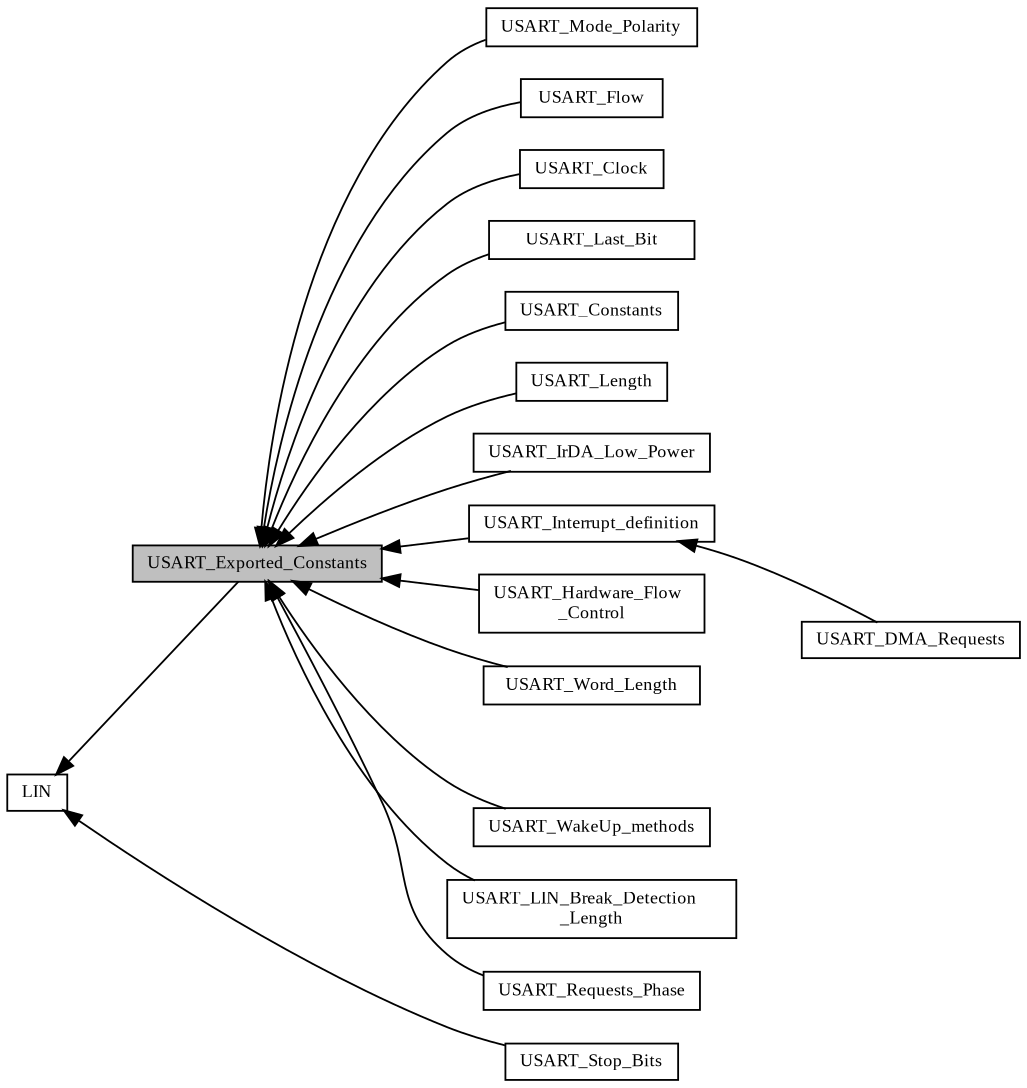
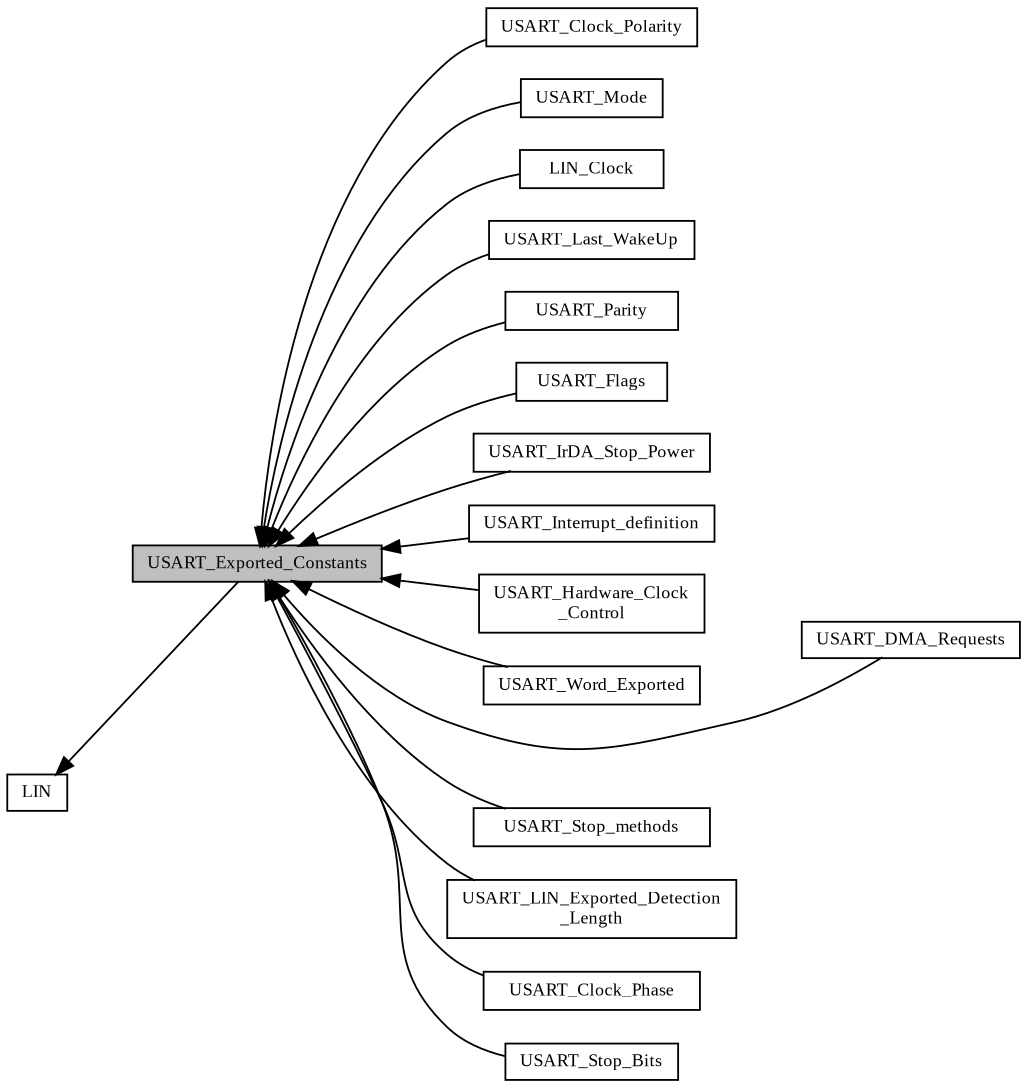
(592, 27) -> (592, 27)
(592, 98) -> (592, 98)
(592, 169) -> (592, 169)
(592, 240) -> (592, 240)
(592, 311) -> (592, 311)
(592, 382) -> (592, 382)
(592, 453) -> (592, 453)
(789, 579) -> (567, 749)
(592, 604) -> (592, 604)
(592, 685) -> (592, 685)
(592, 827) -> (592, 827)
(592, 909) -> (592, 909)
(284, 948) -> (400, 918)
(592, 991) -> (592, 991)
